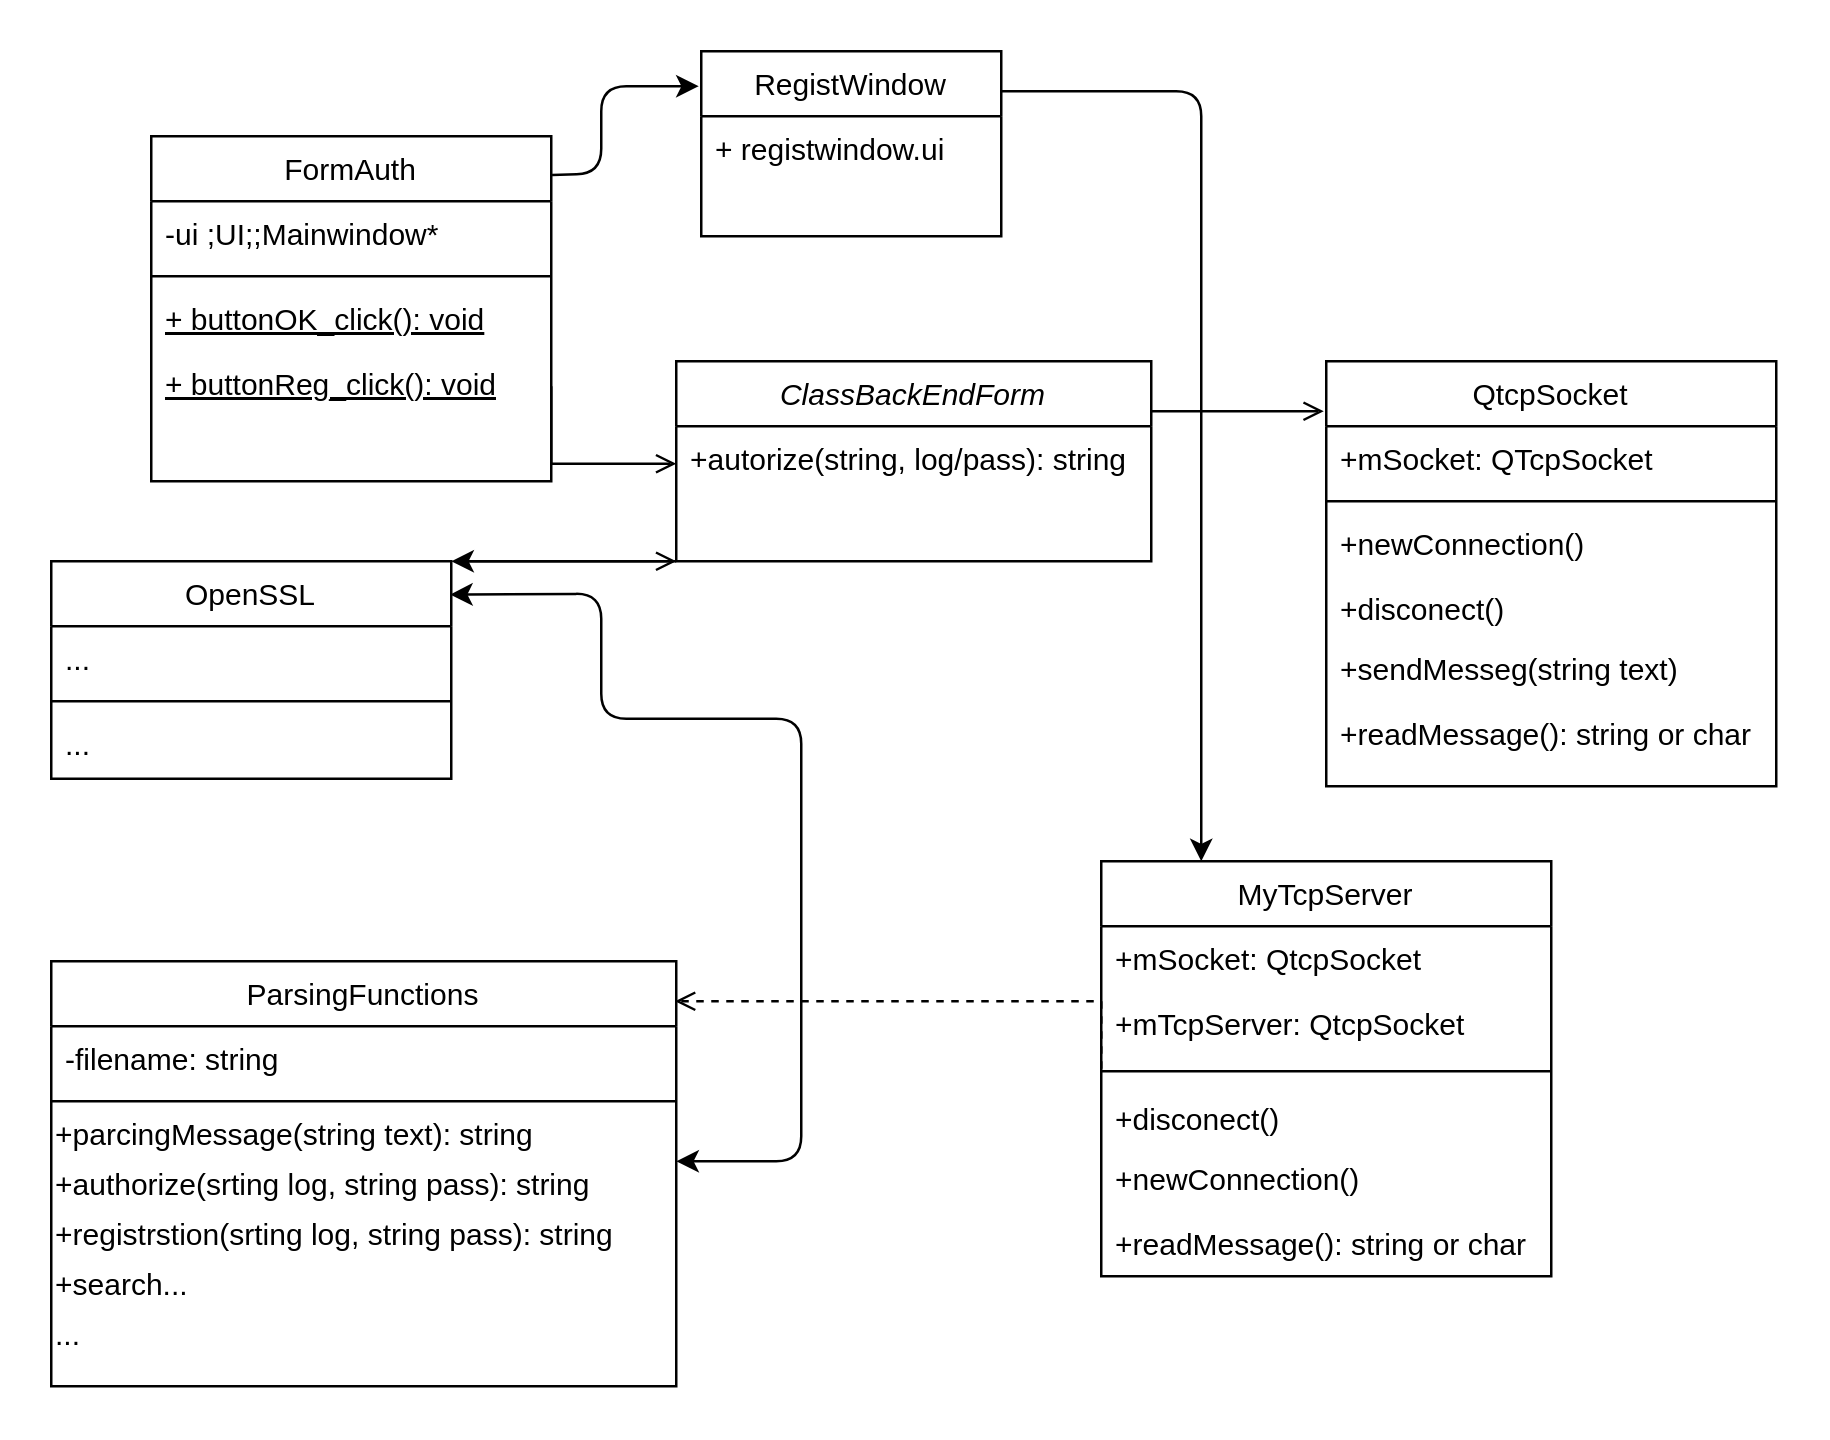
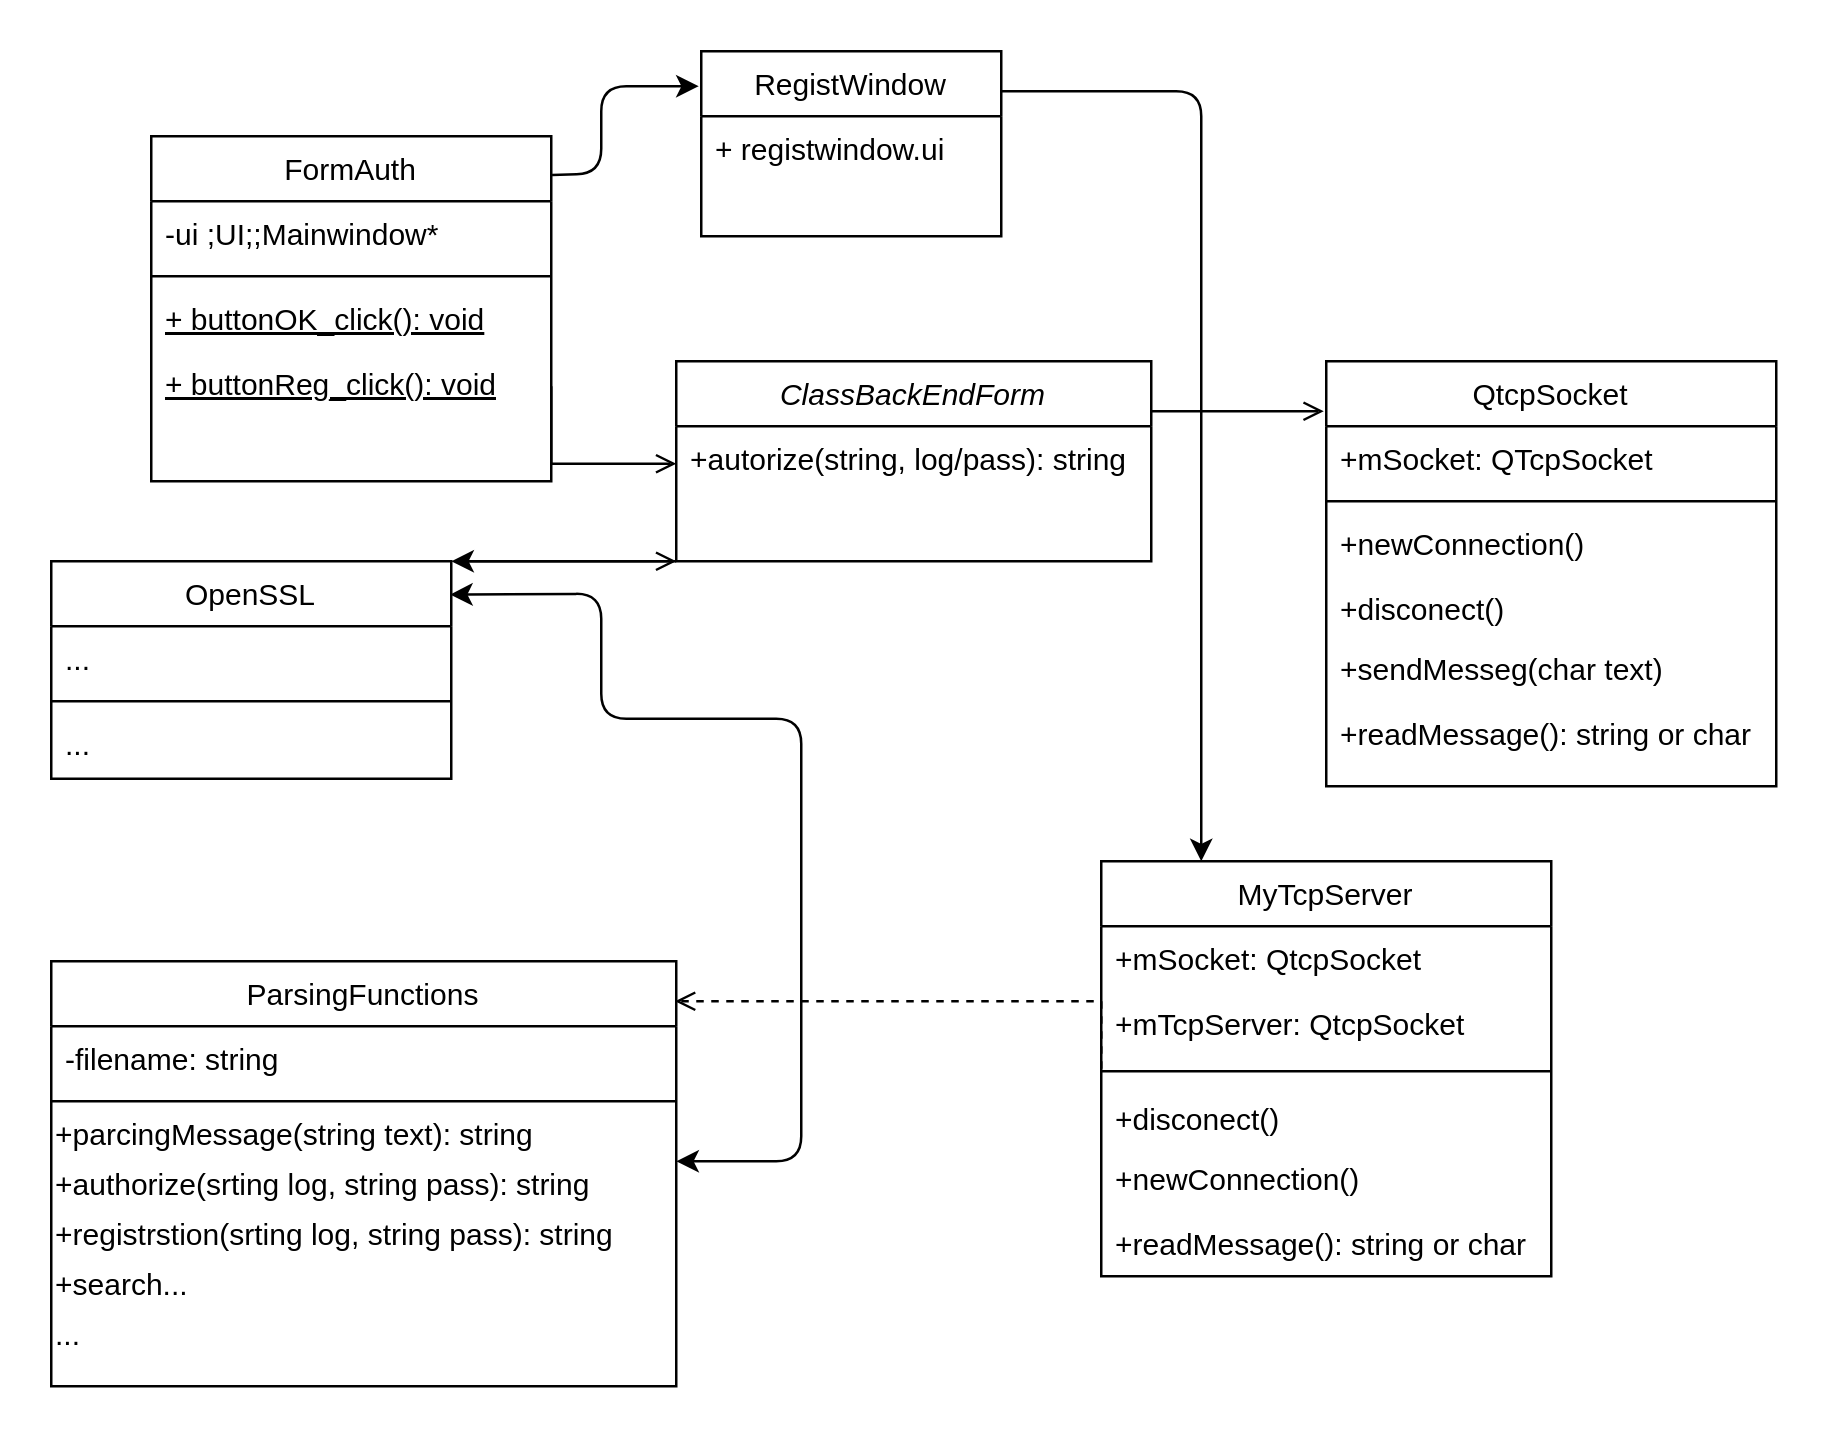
(1534, 670) -> (1521, 670)
